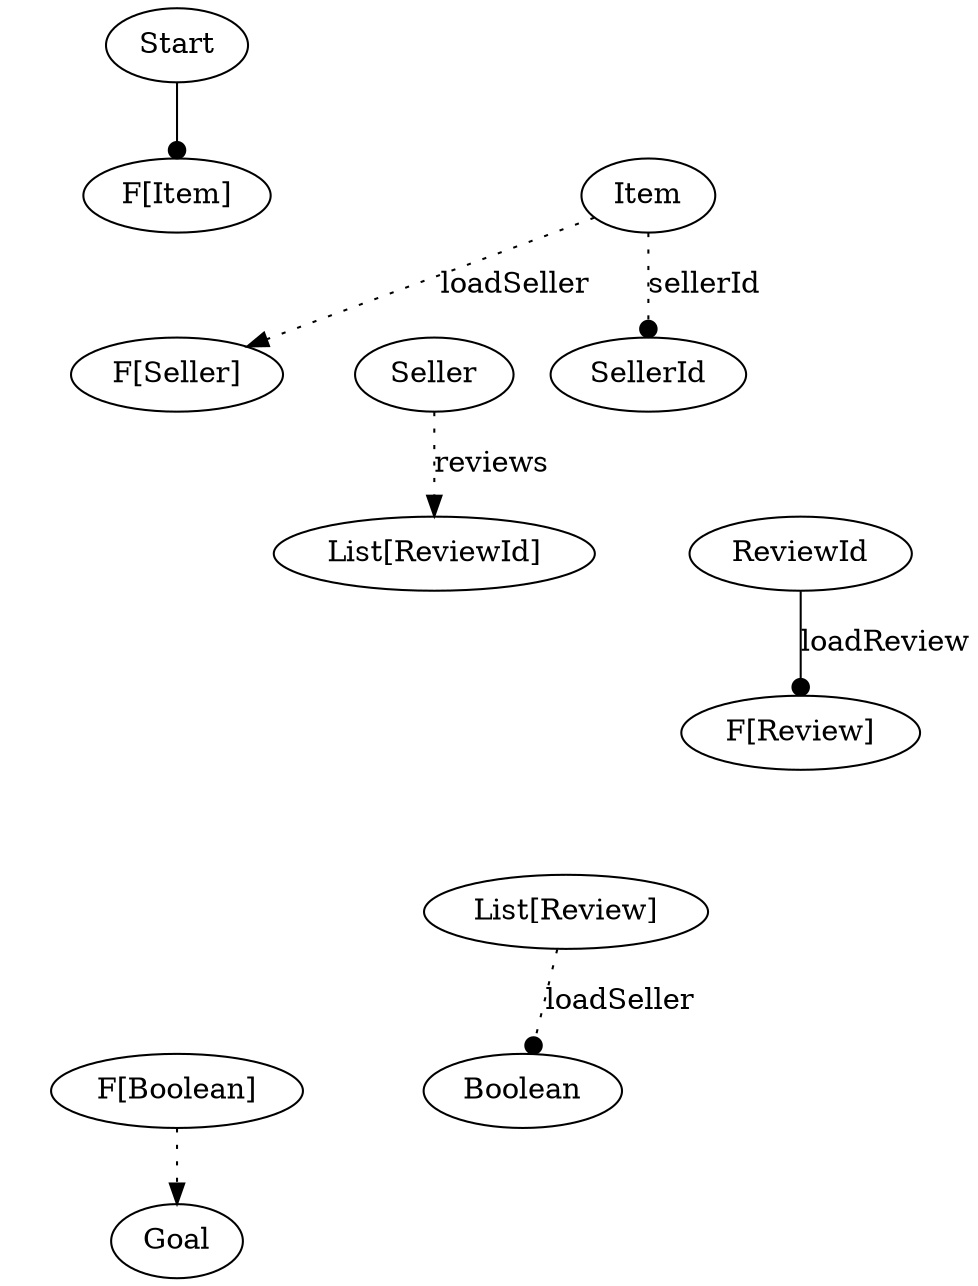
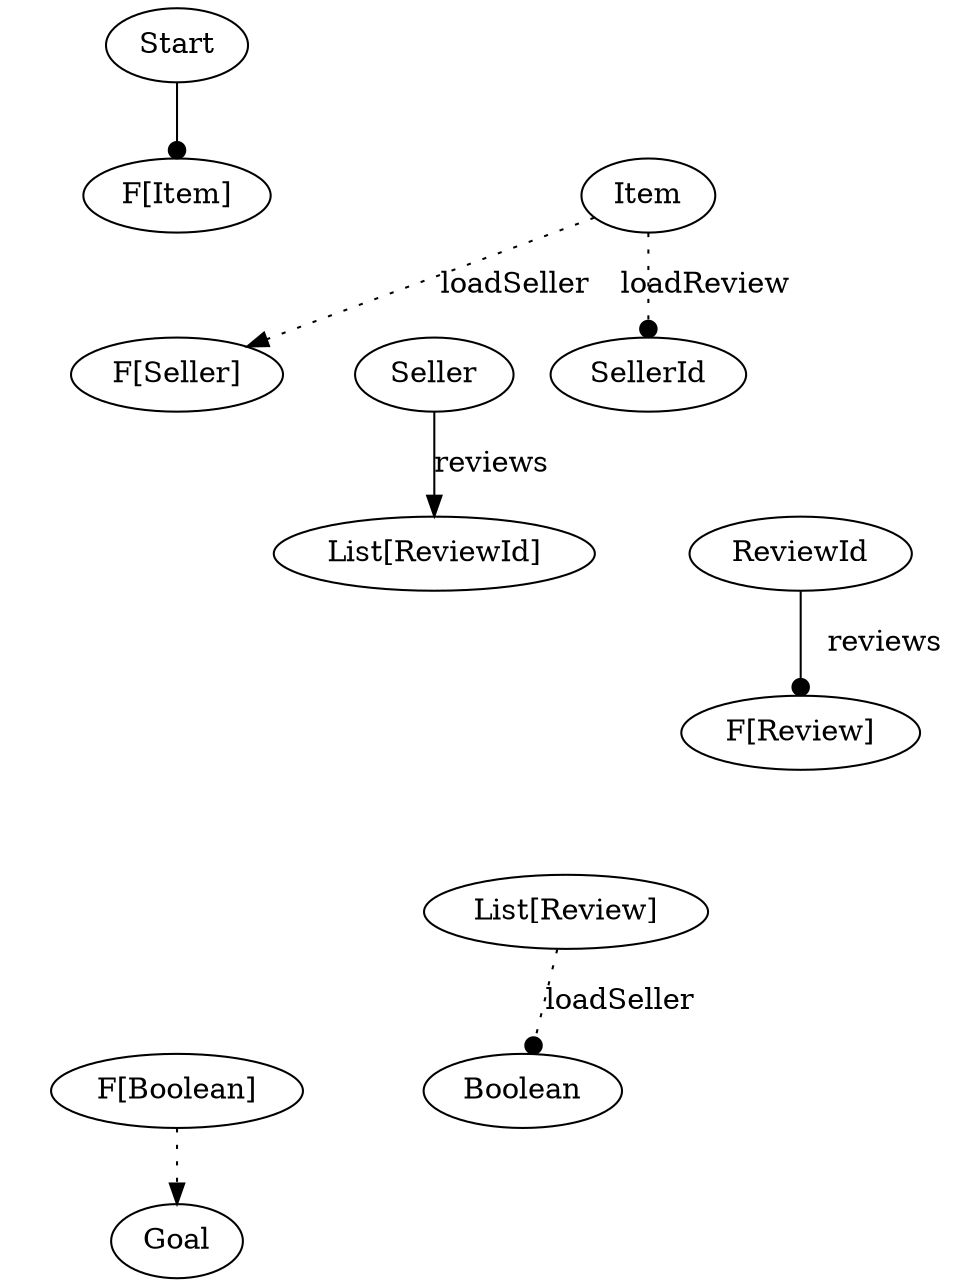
(705, 285) -> (705, 285)
(434, 454) -> (434, 454)
(885, 643) -> (885, 643)
